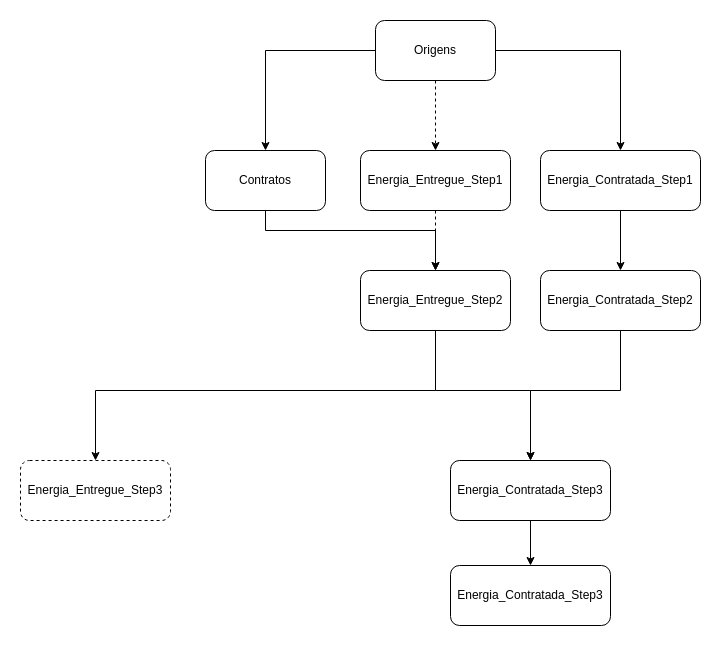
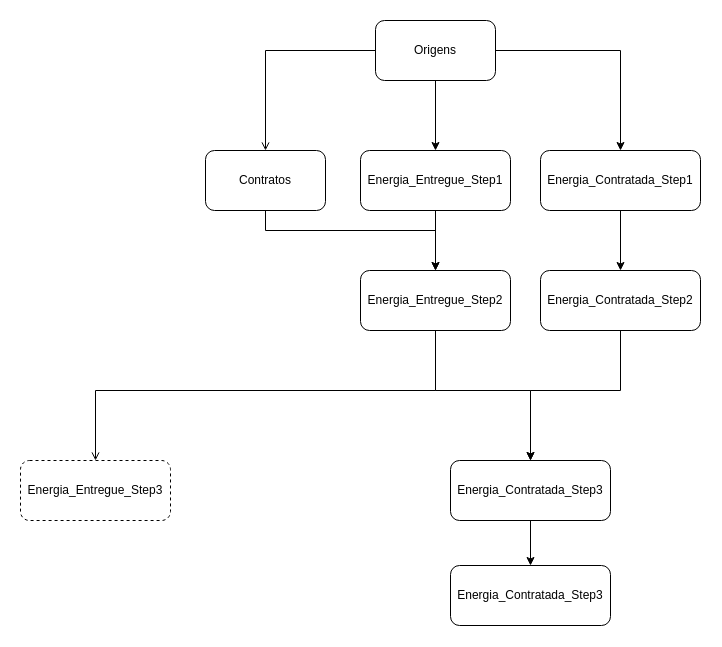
(436, 112) -> (436, 112)
(266, 142) -> (266, 143)
(436, 220) -> (436, 220)
(96, 452) -> (96, 453)
